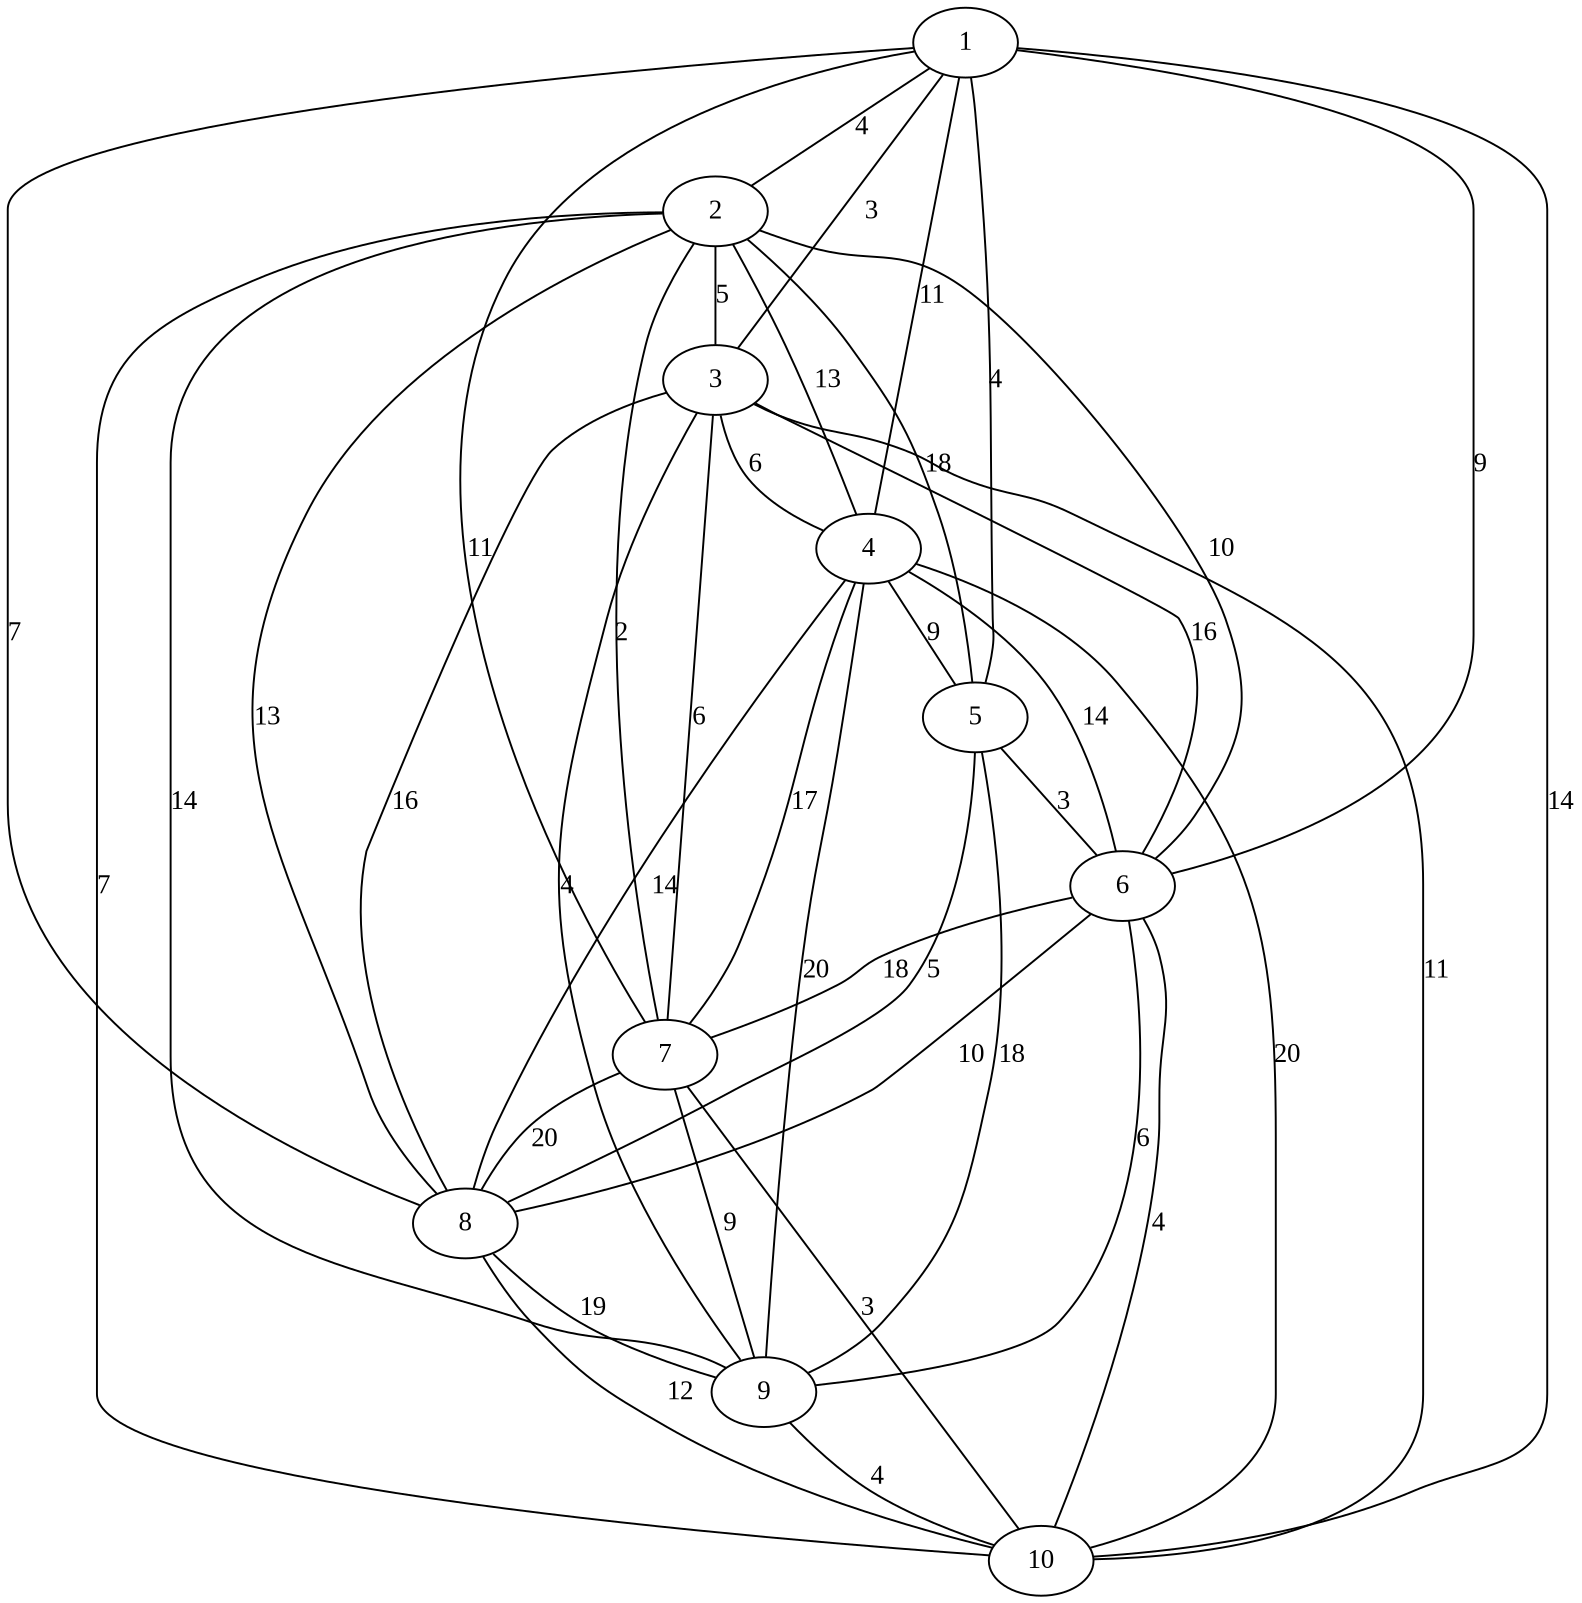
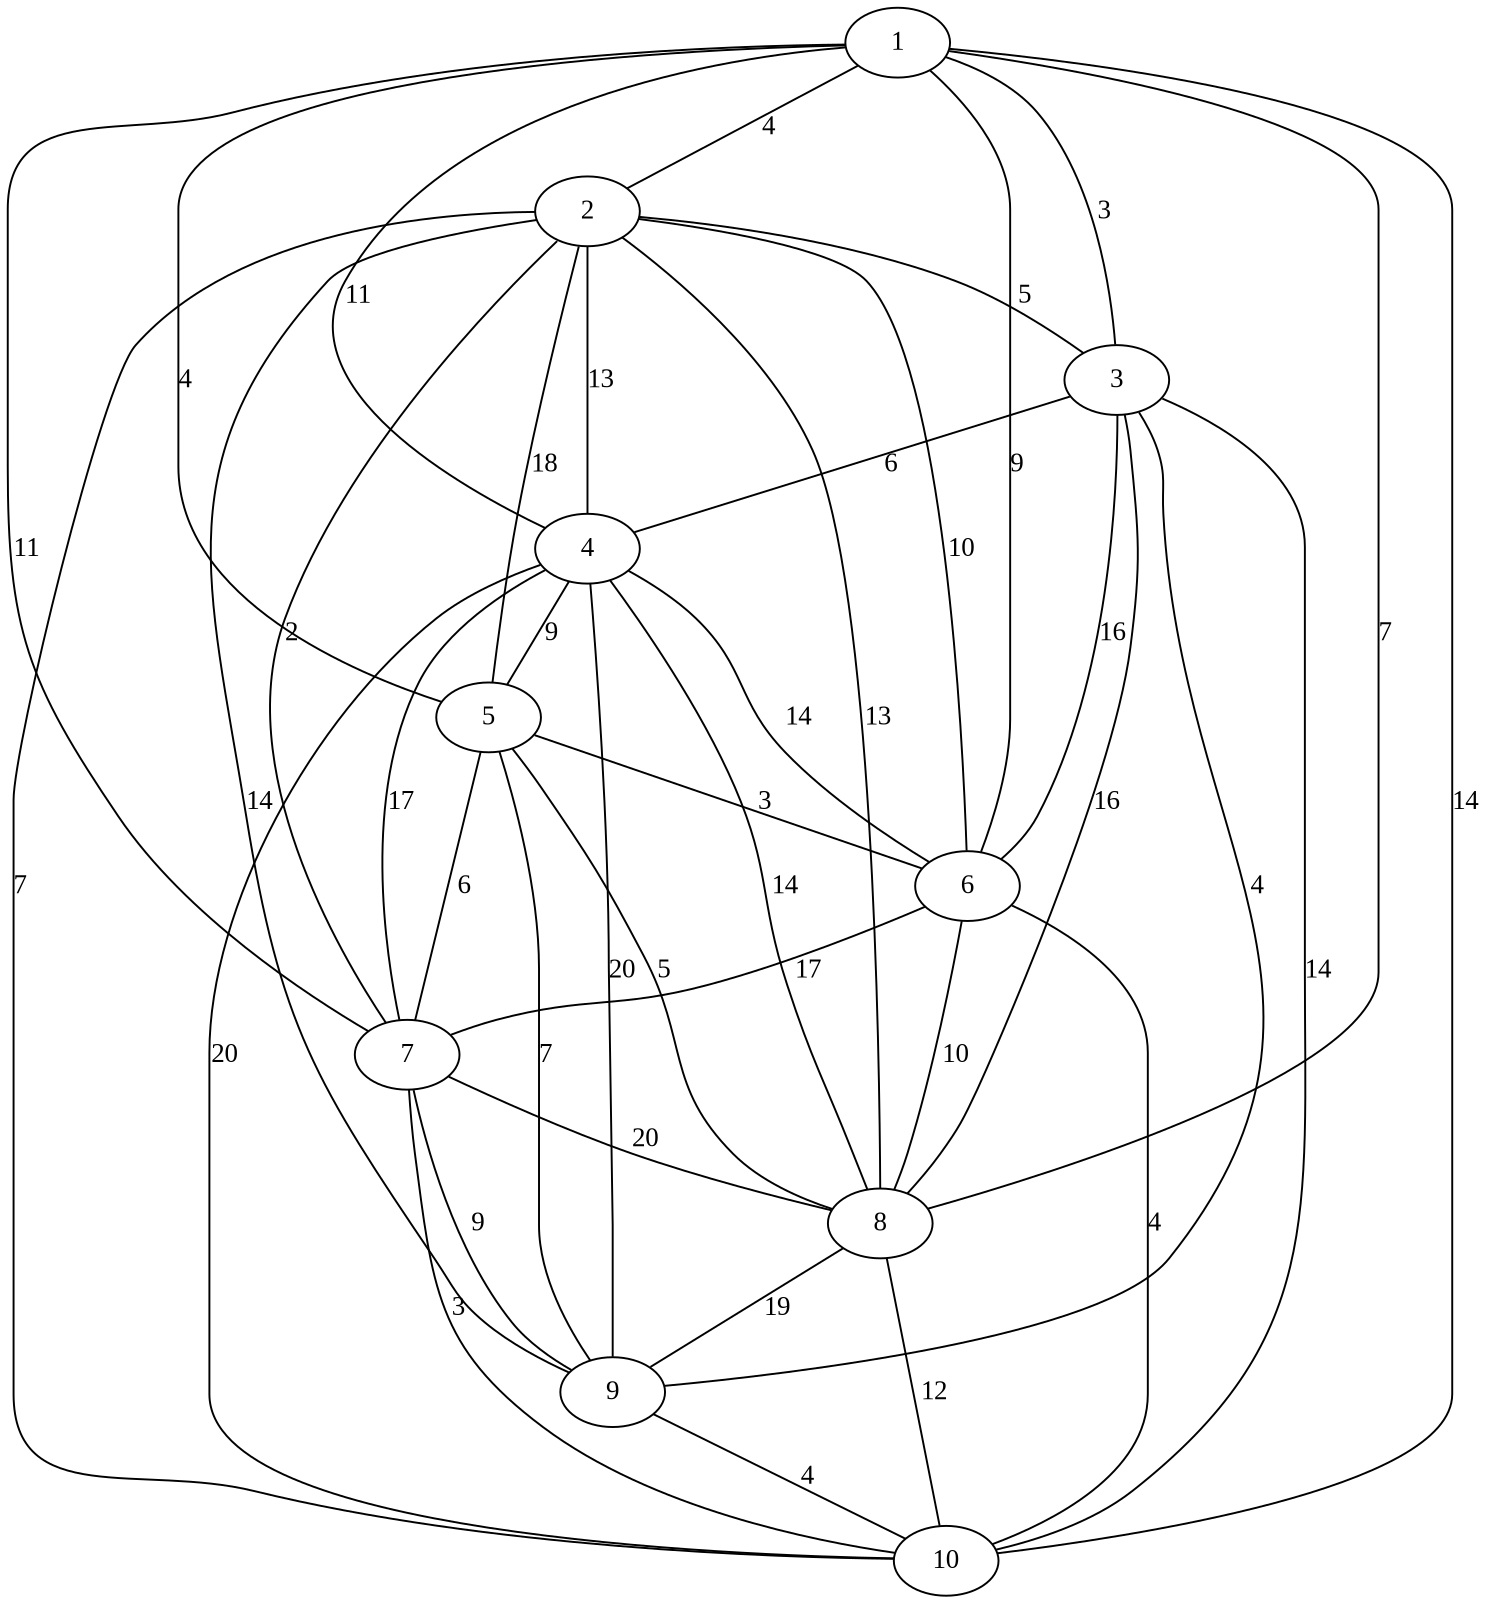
(690, 717) -> (448, 886)
(896, 970) -> (809, 970)
(1437, 970) -> (1318, 970)
(1012, 1055) -> (546, 1055)
(1103, 1252) -> none
